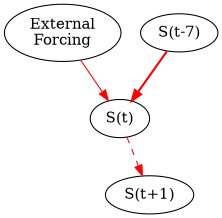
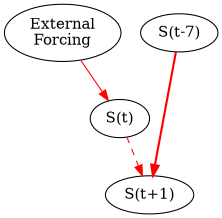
(152, 72) -> (165, 108)
